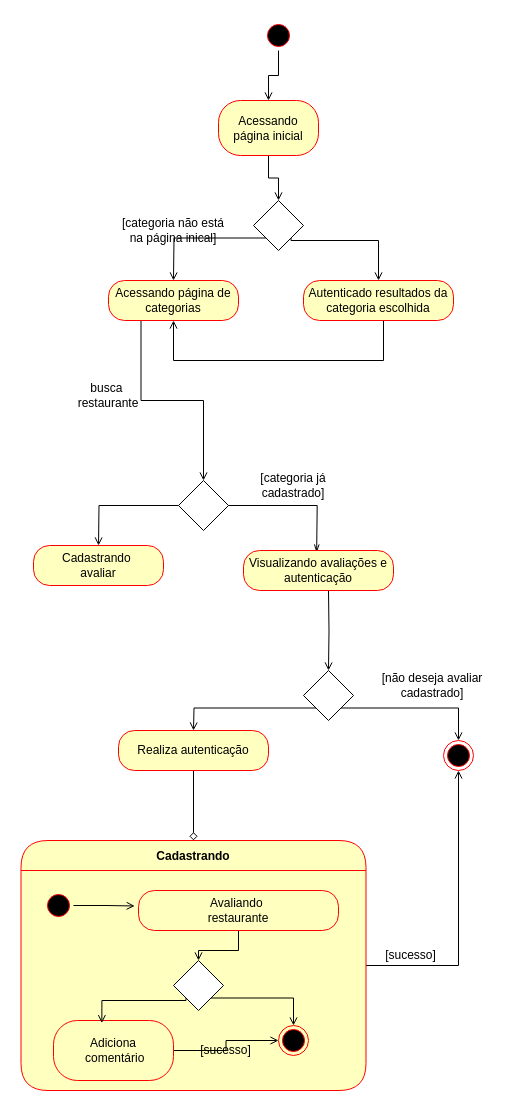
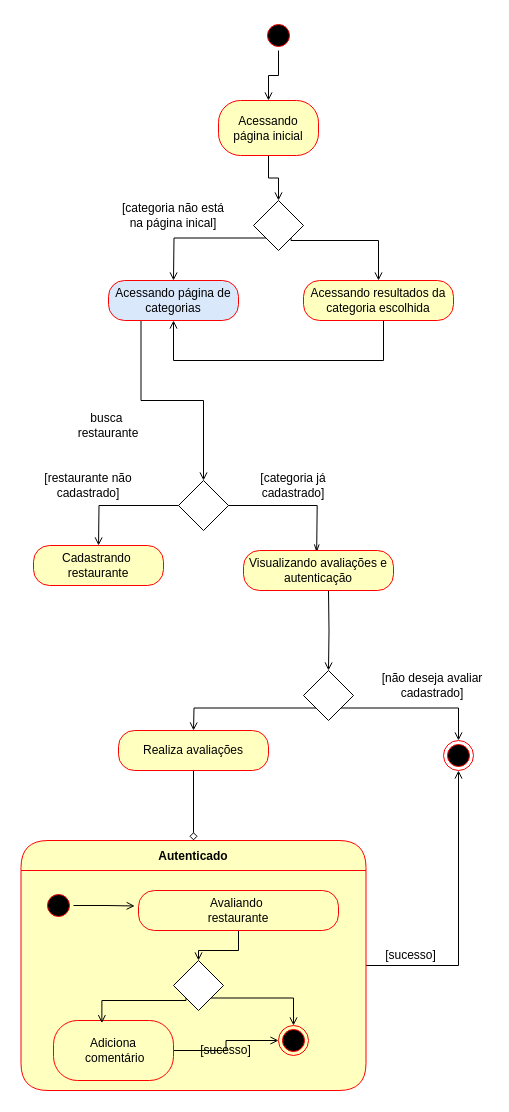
(174, 231) -> (174, 216)
(174, 301) -> (174, 301)
(379, 301) -> (379, 301)
(109, 396) -> (109, 426)
none -> (89, 486)
(99, 566) -> (99, 566)
(194, 751) -> (194, 751)
(193, 856) -> (193, 856)
